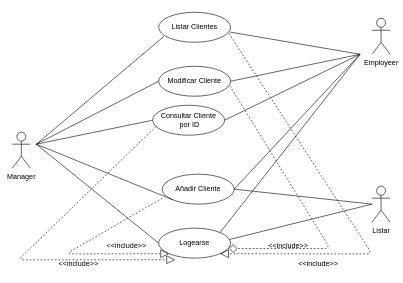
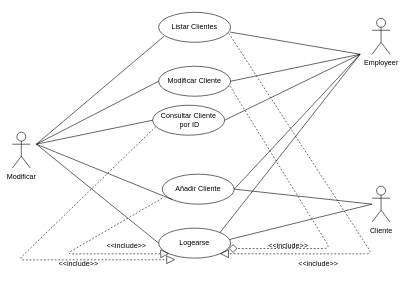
(22, 177) -> (22, 177)
(382, 231) -> (382, 231)
